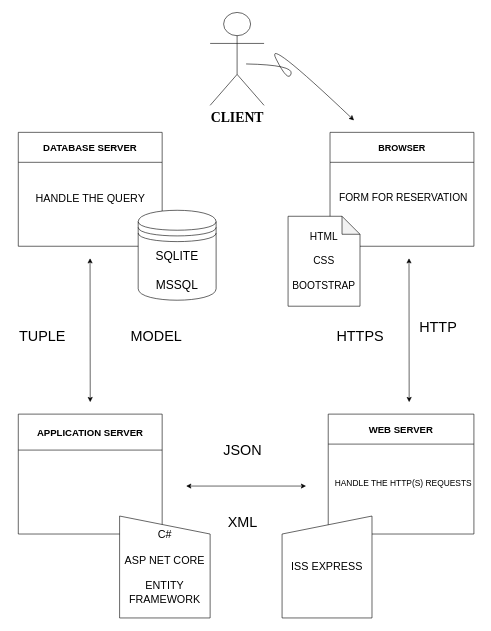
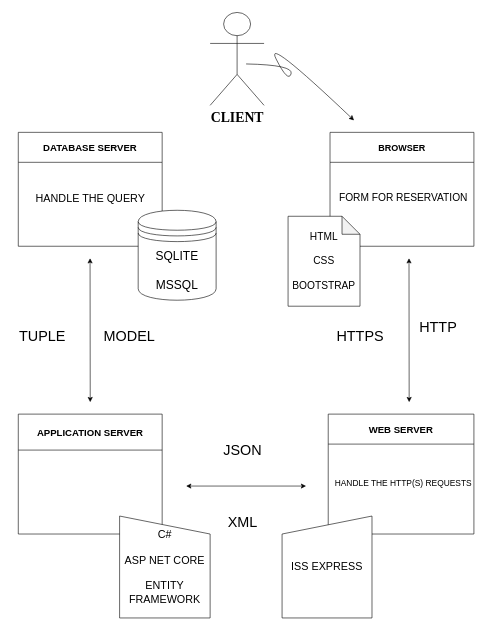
(156, 336) -> (129, 336)
